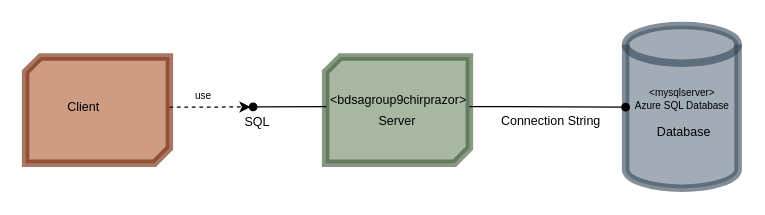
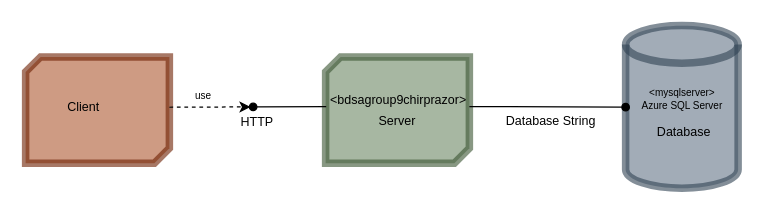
(683, 99) -> (683, 99)
(551, 121) -> (551, 121)
(258, 122) -> (258, 122)
